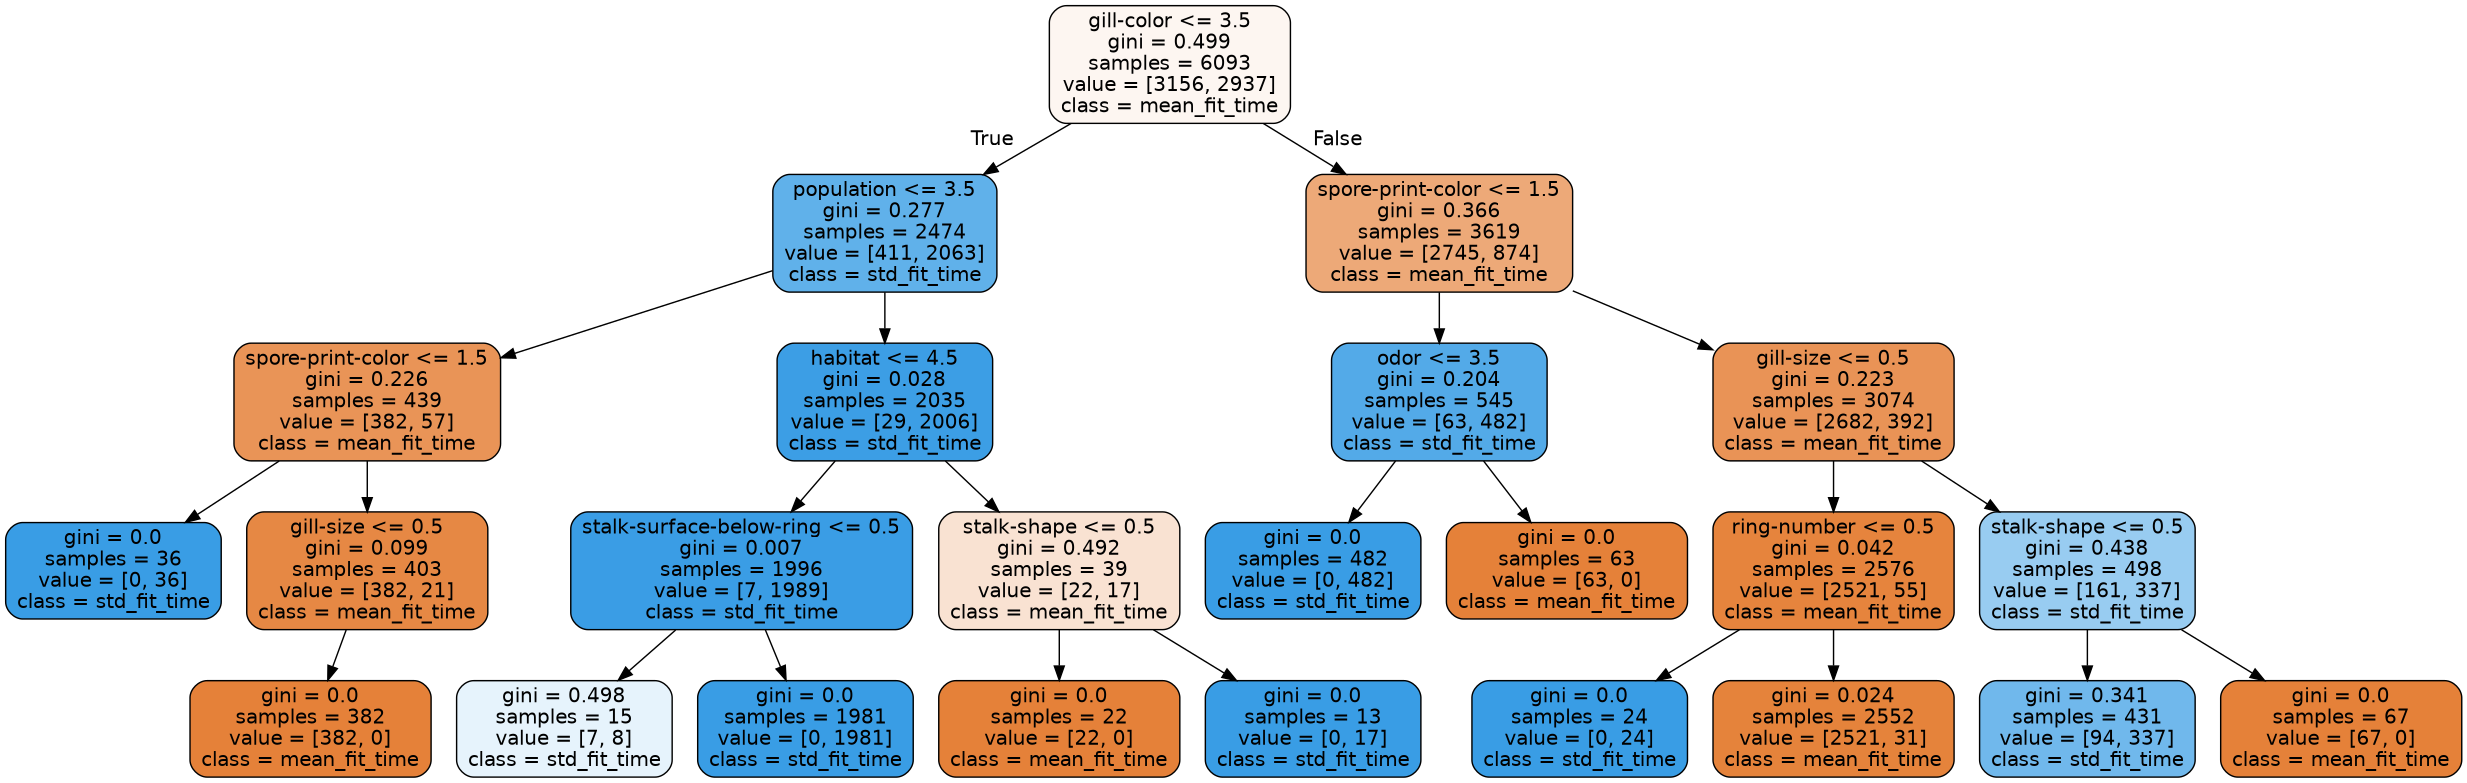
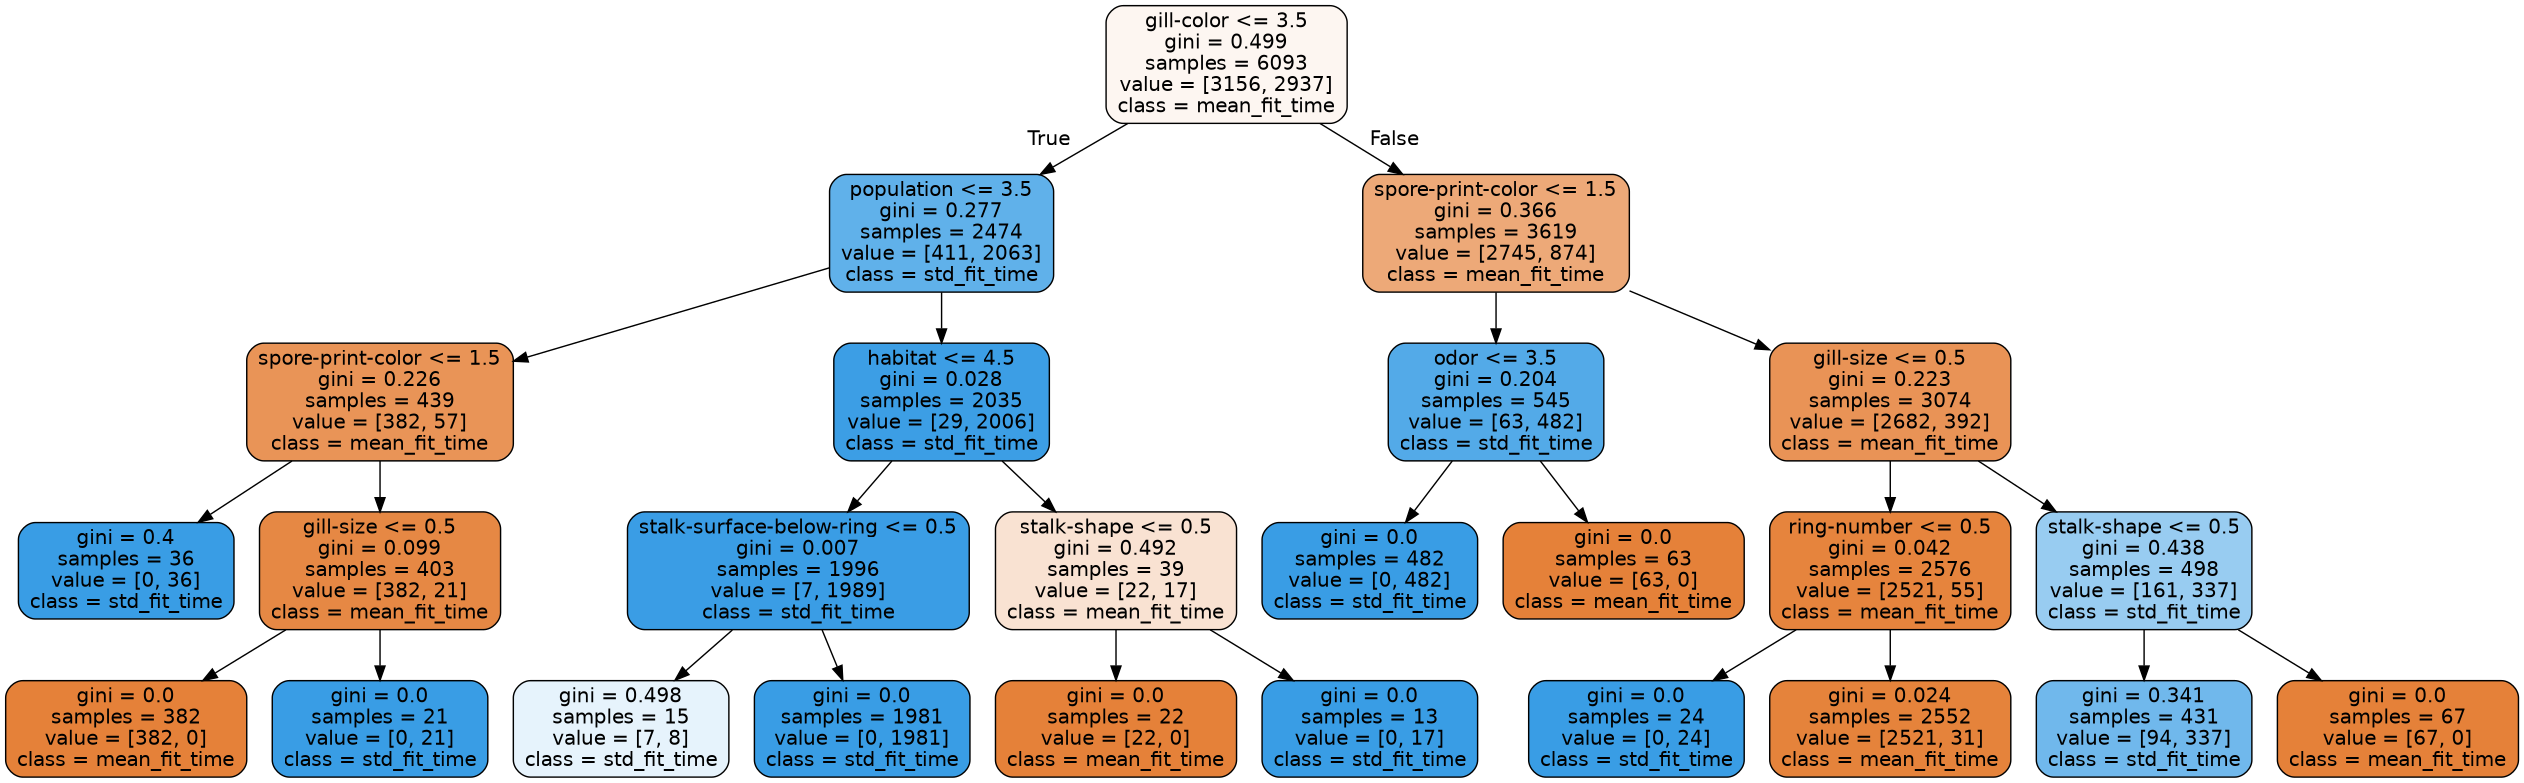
(113, 571) -> (126, 571)
none -> (380, 729)
